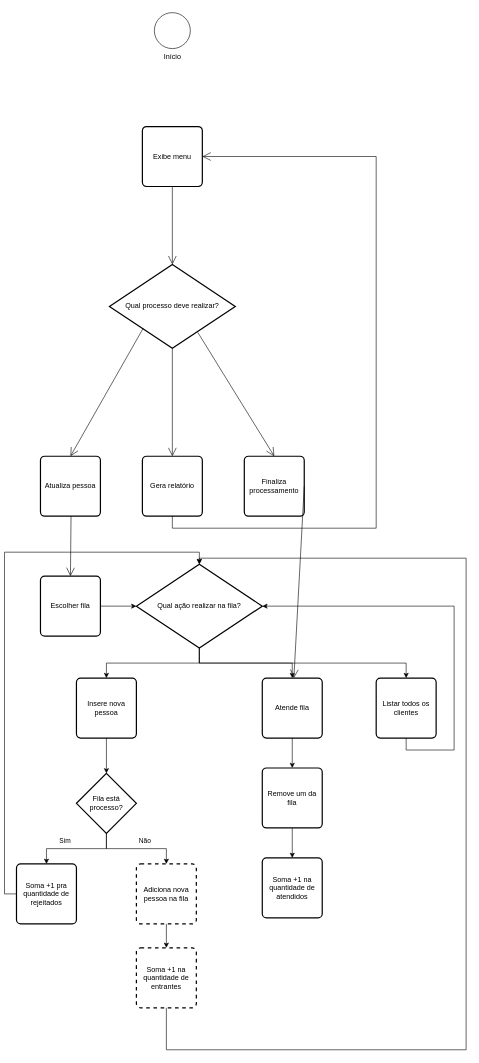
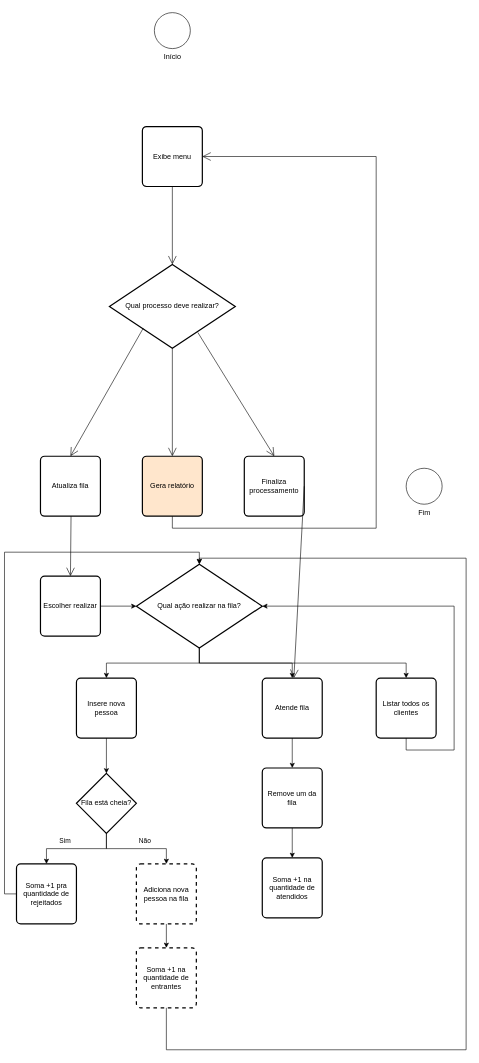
(71, 486) -> (71, 486)
(173, 486) -> (173, 486)
none -> (425, 486)
(71, 606) -> (71, 606)
(107, 804) -> (107, 804)
